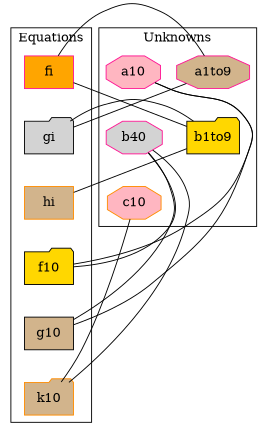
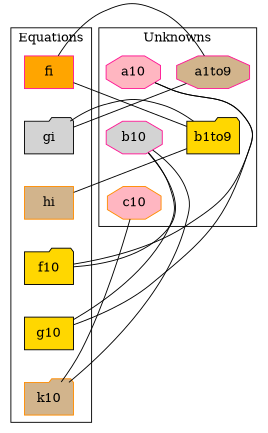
(134, 138) -> (134, 138)
(49, 333) -> (49, 333)
